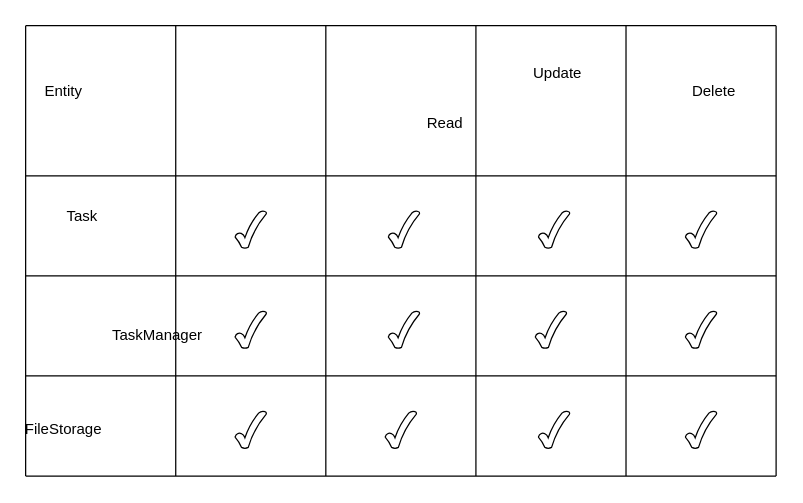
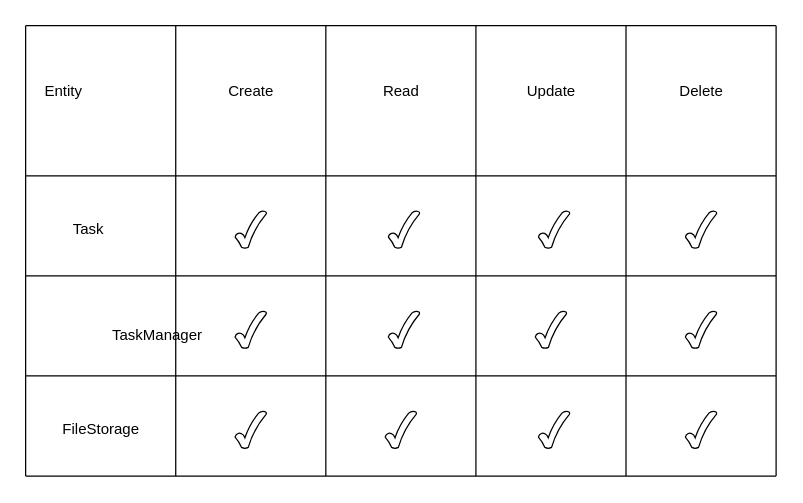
(557, 73) -> (551, 92)
none -> (251, 92)
(713, 92) -> (701, 92)
(444, 123) -> (401, 92)
(82, 217) -> (88, 229)
(63, 429) -> (101, 429)
